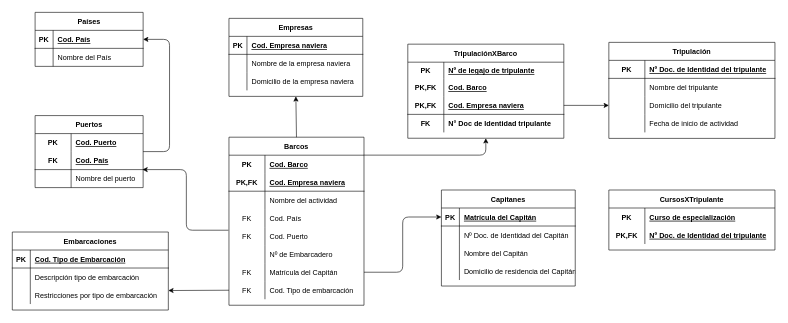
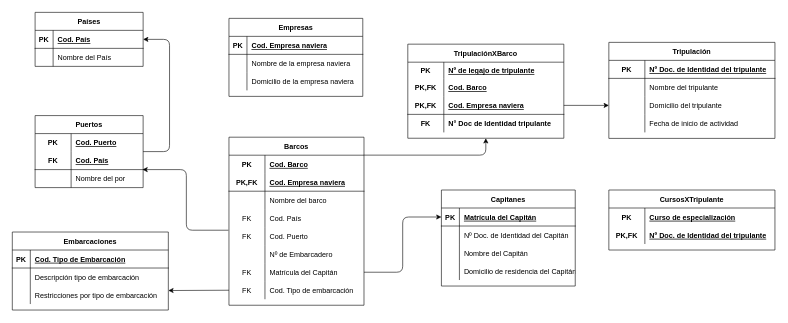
(296, 132) -> none
(107, 179) -> (101, 179)
(305, 200) -> (299, 200)
